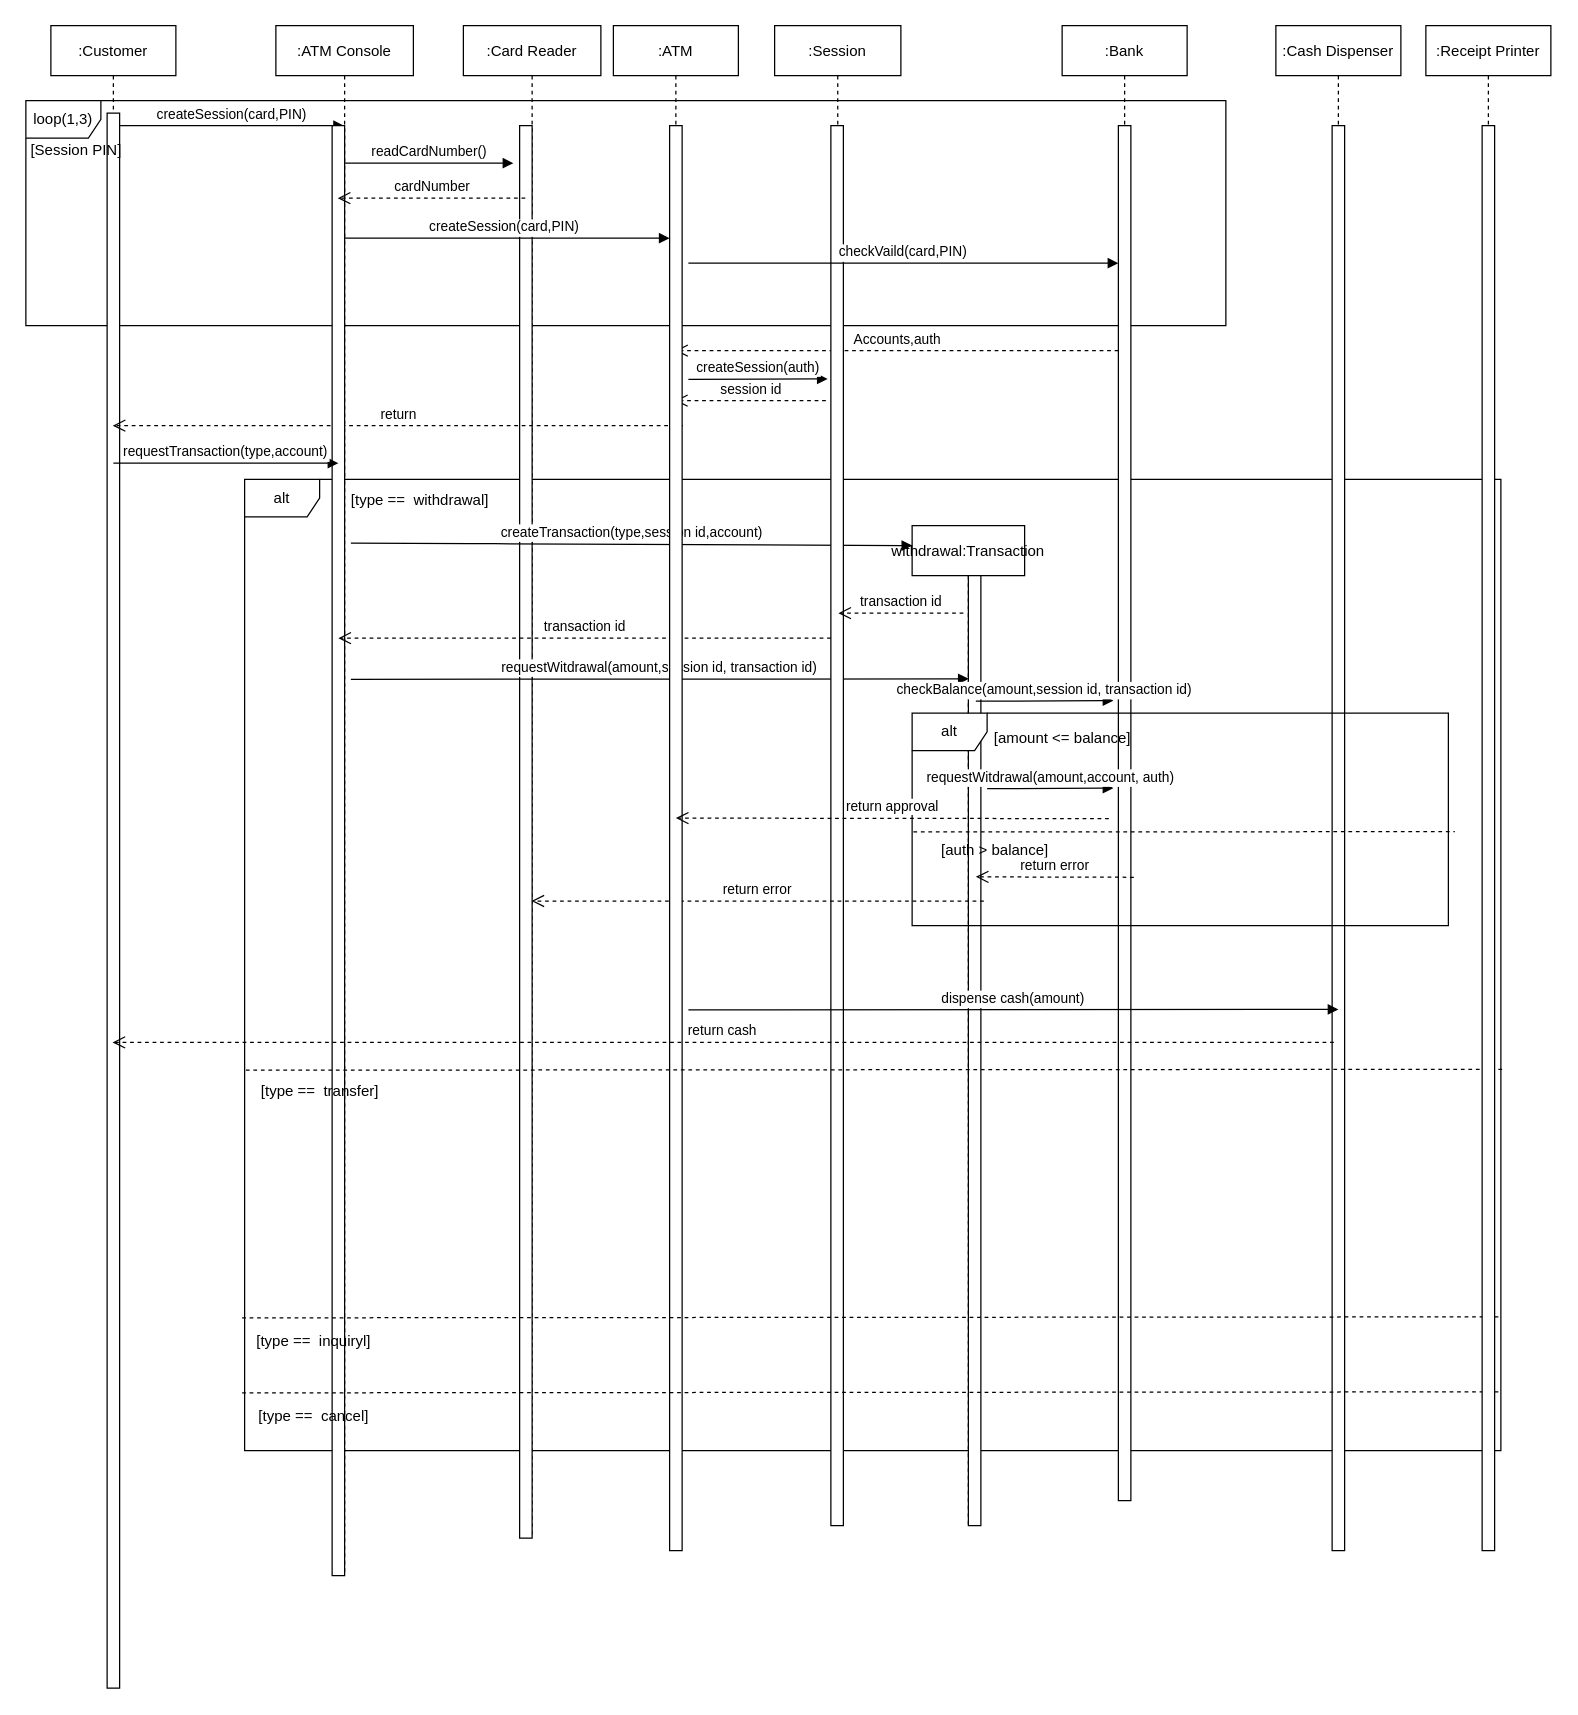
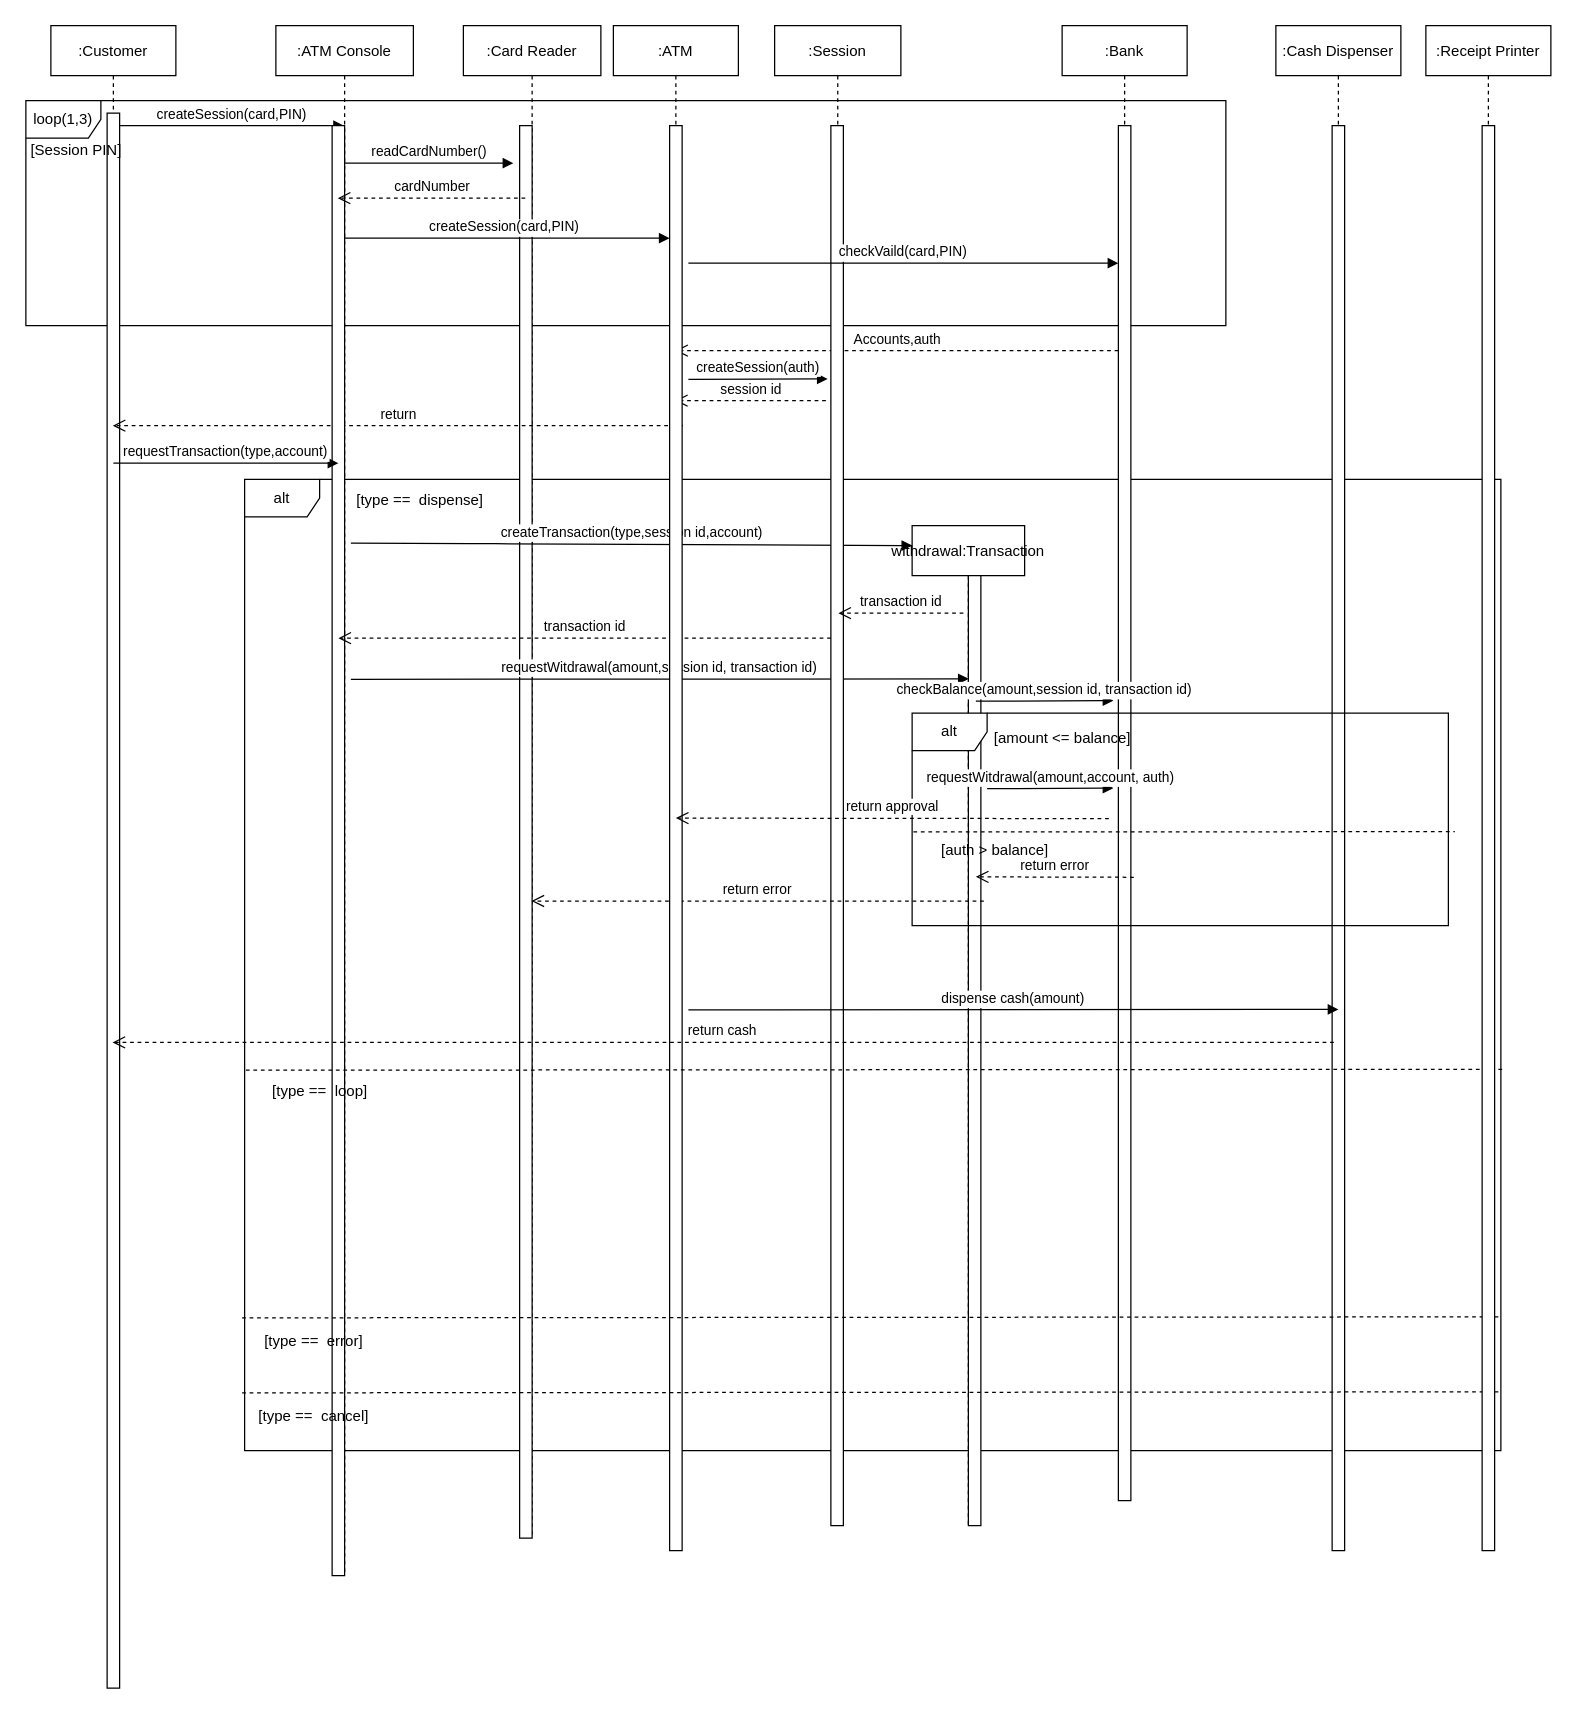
(420, 501) -> (420, 501)
(320, 1092) -> (320, 1092)
(314, 1342) -> (314, 1342)
